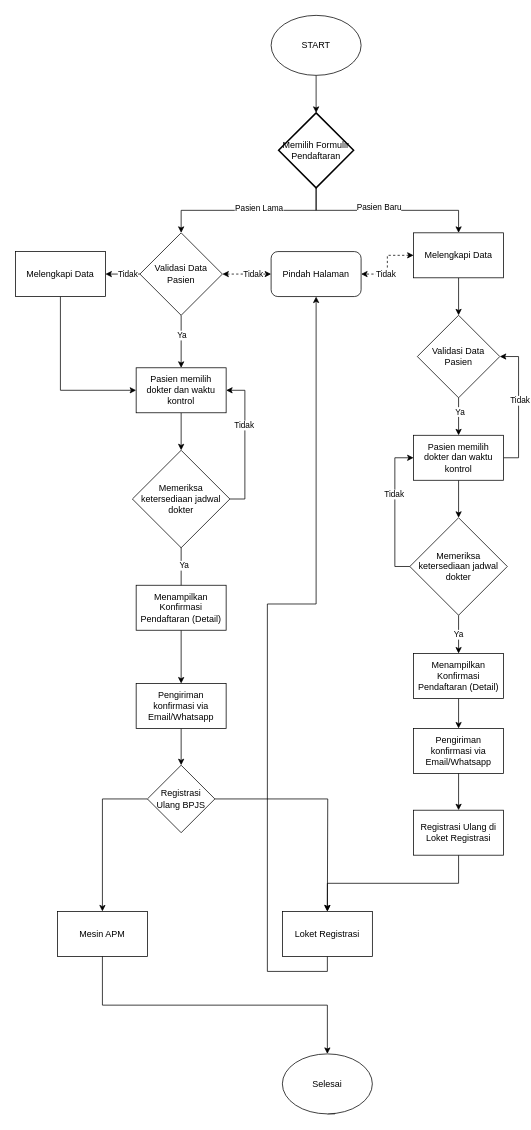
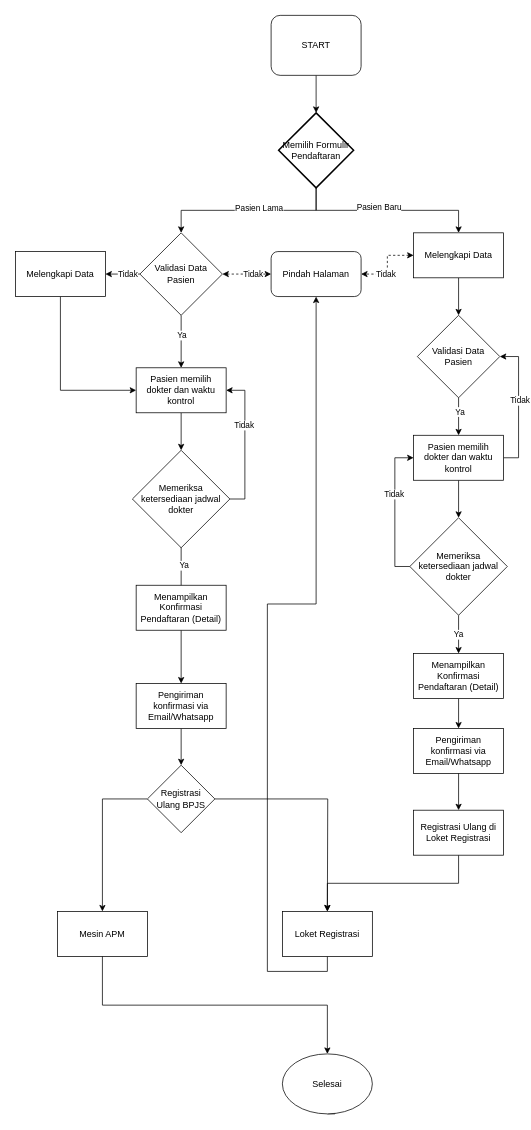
(316, 45) -> (316, 45)
